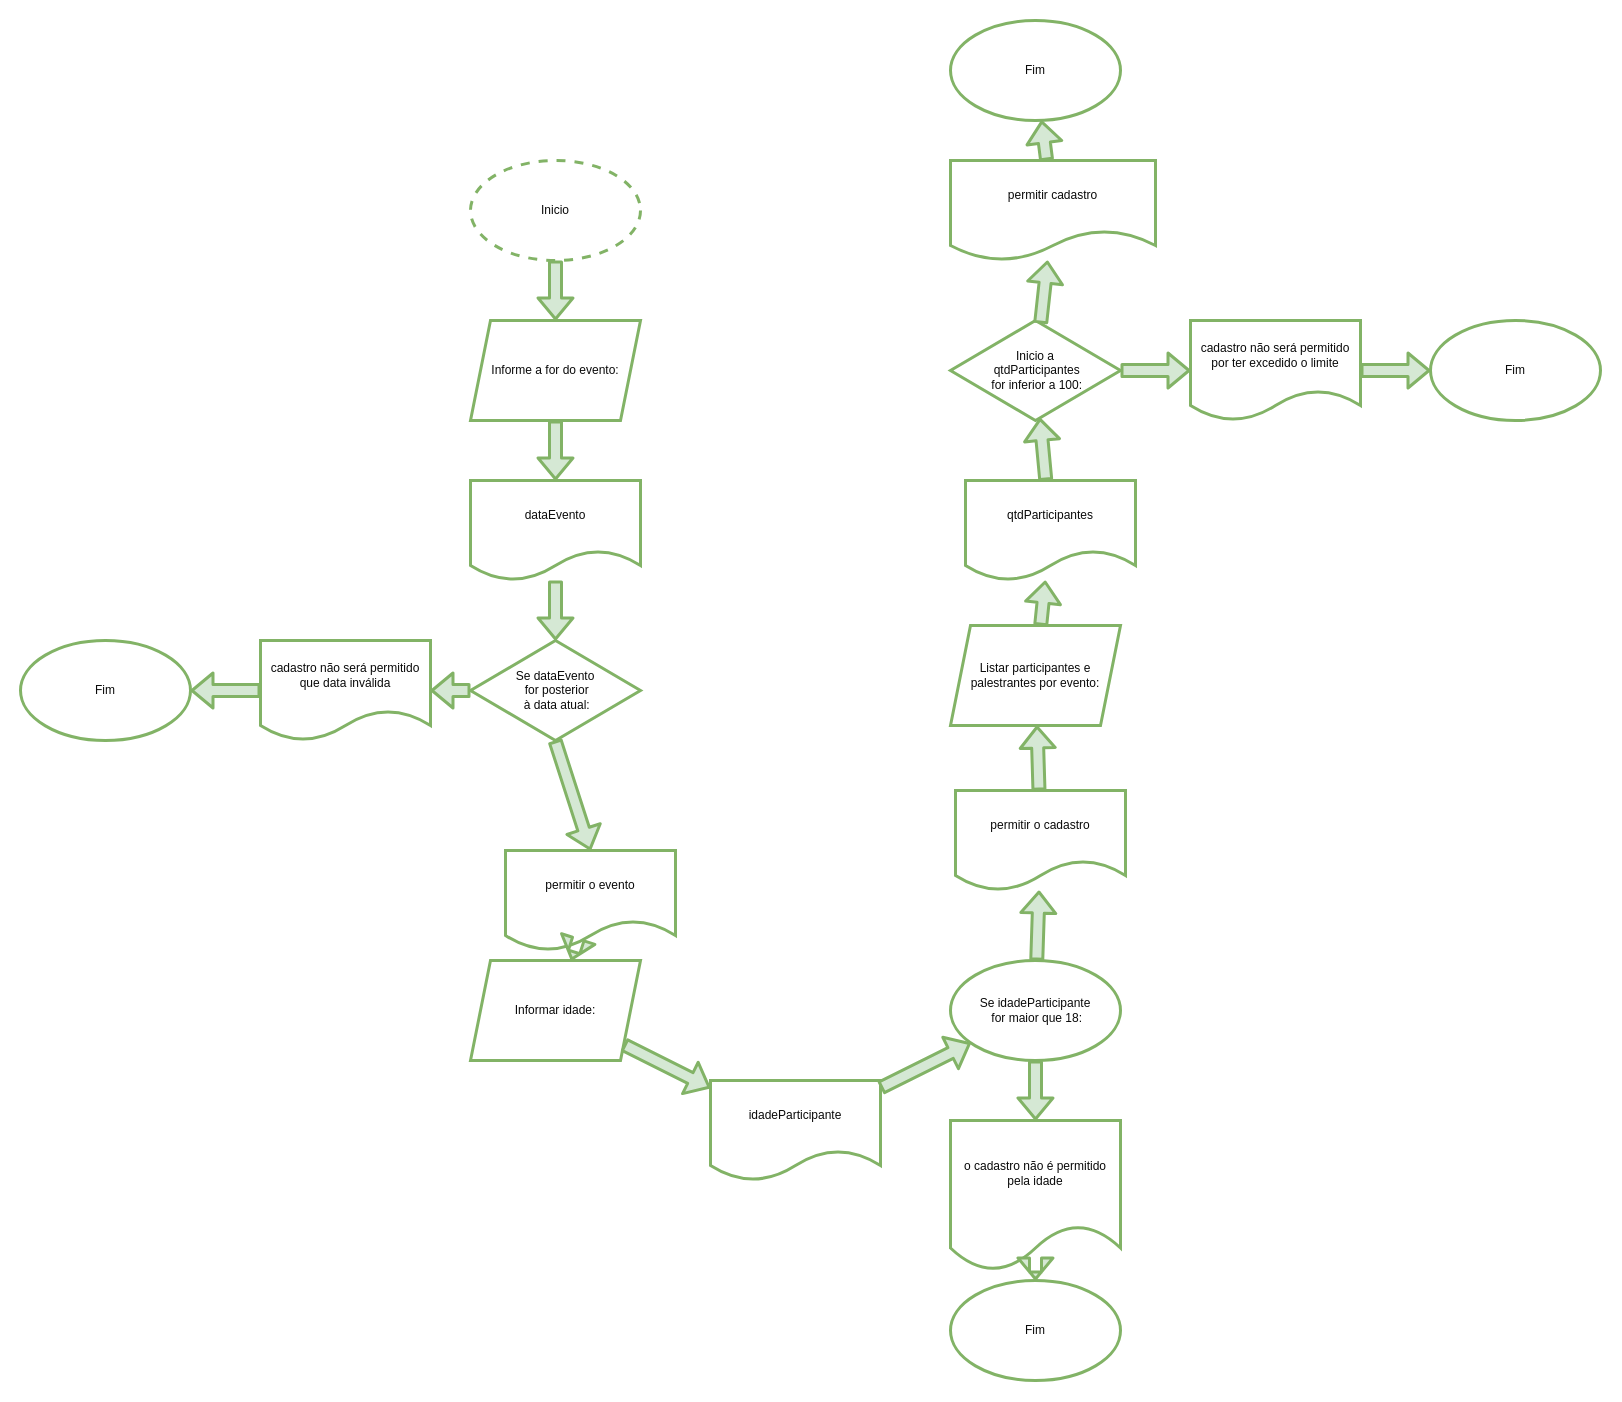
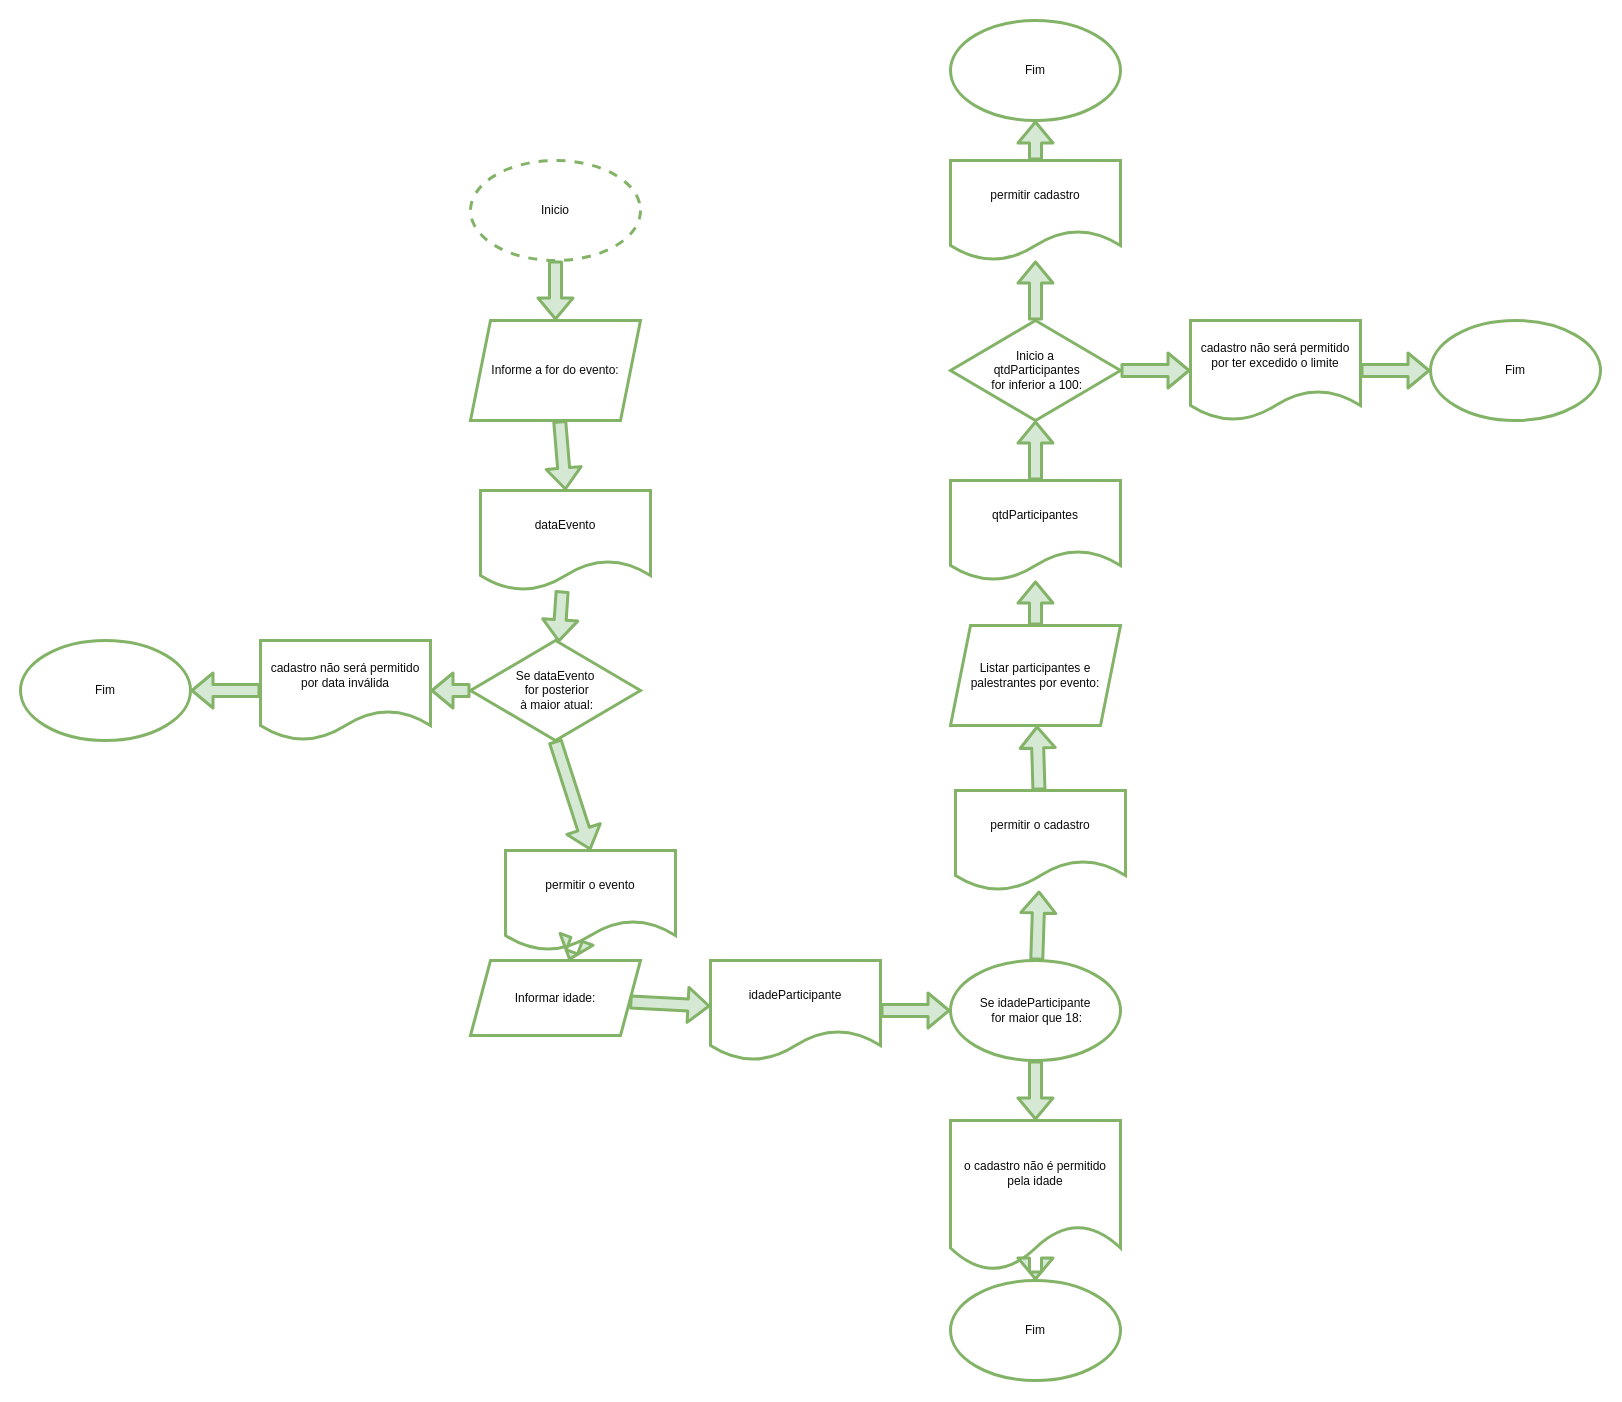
(1053, 211) -> (1036, 211)
(556, 531) -> (566, 541)
(1051, 531) -> (1036, 531)
(346, 676) -> (346, 676)
(556, 691) -> (556, 691)
(556, 1011) -> (556, 998)
(796, 1131) -> (796, 1011)
